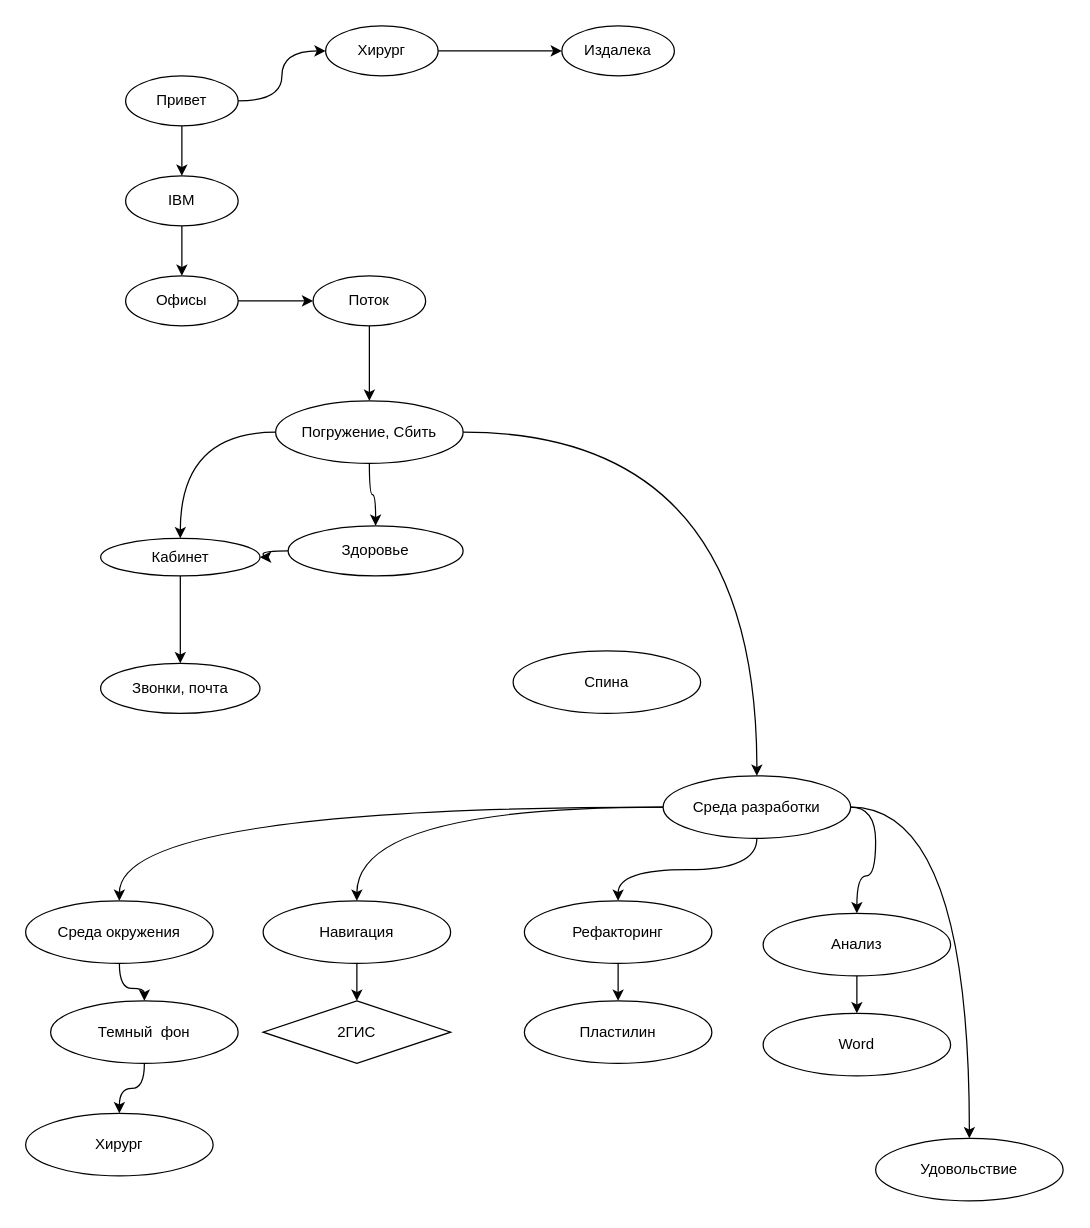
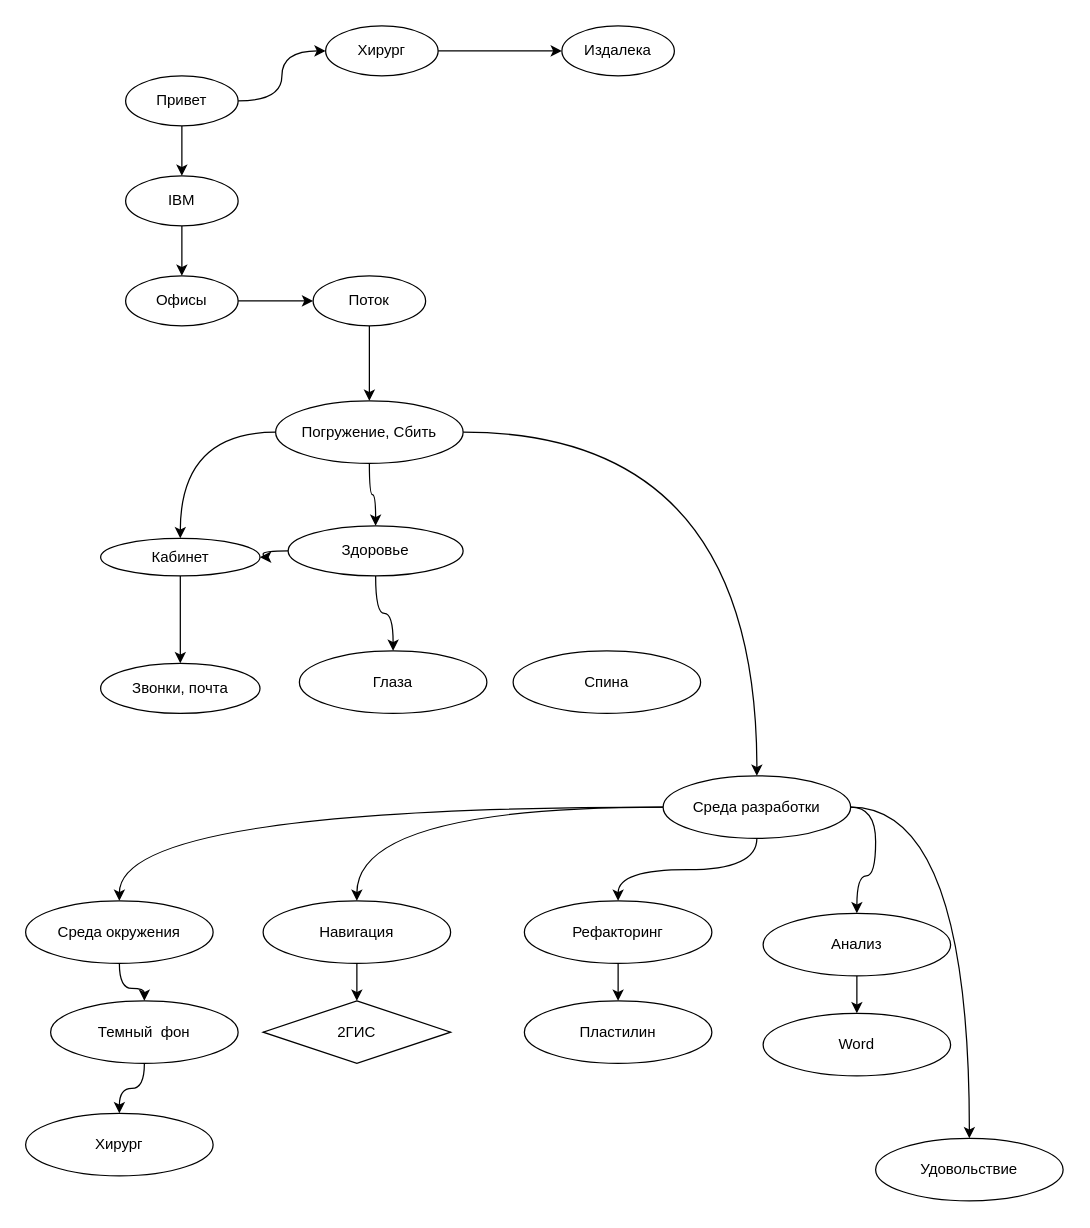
none -> (380, 610)
none -> (393, 682)
